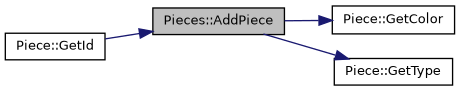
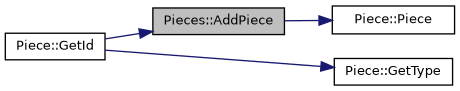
(393, 20) -> (393, 20)
(299, 45) -> (213, 58)
